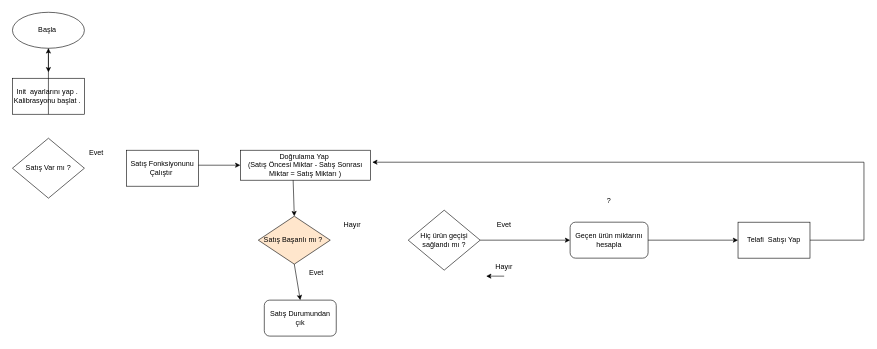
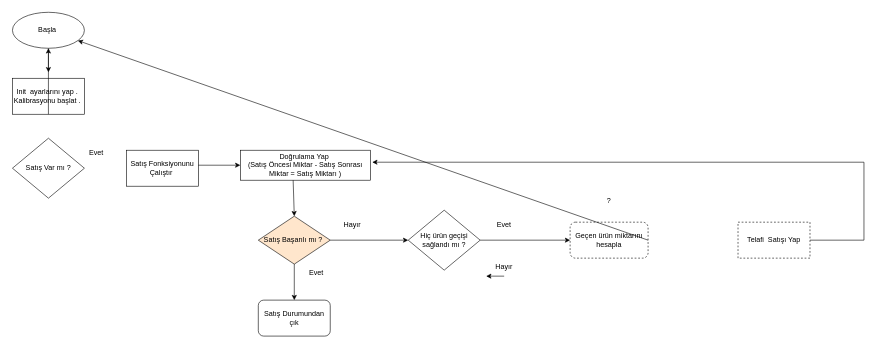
none -> (402, 240)
(609, 240) -> (609, 240)
(732, 240) -> (251, 101)
(774, 240) -> (774, 240)
(300, 318) -> (294, 318)
